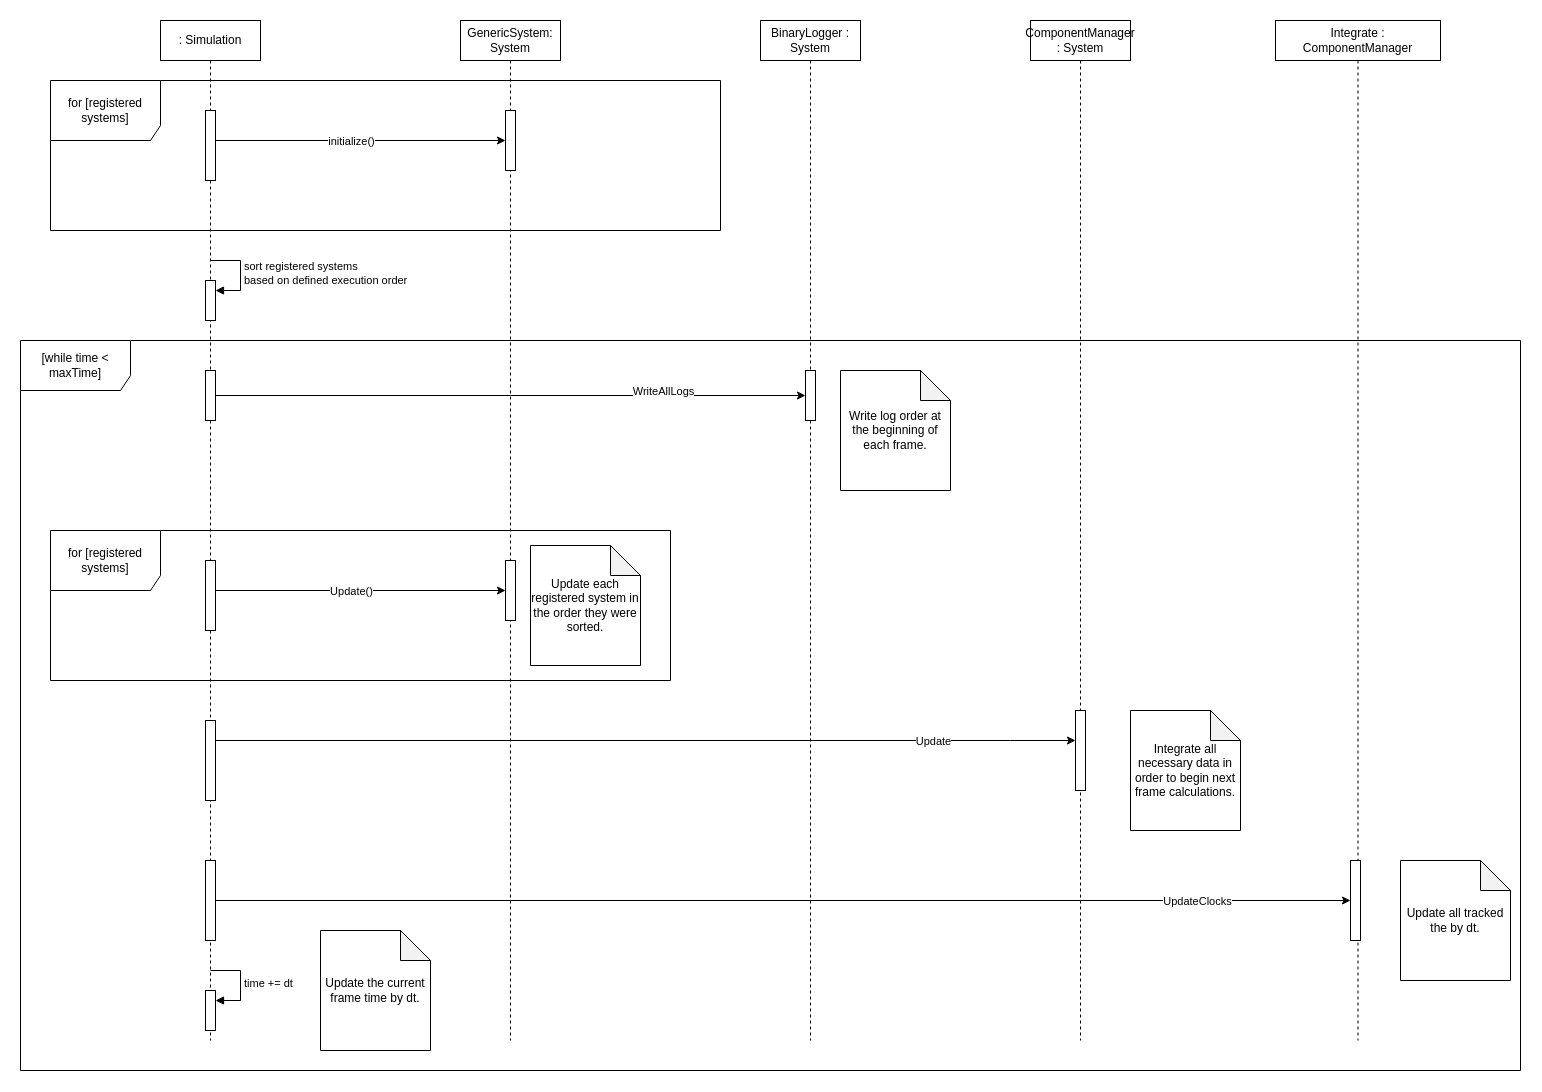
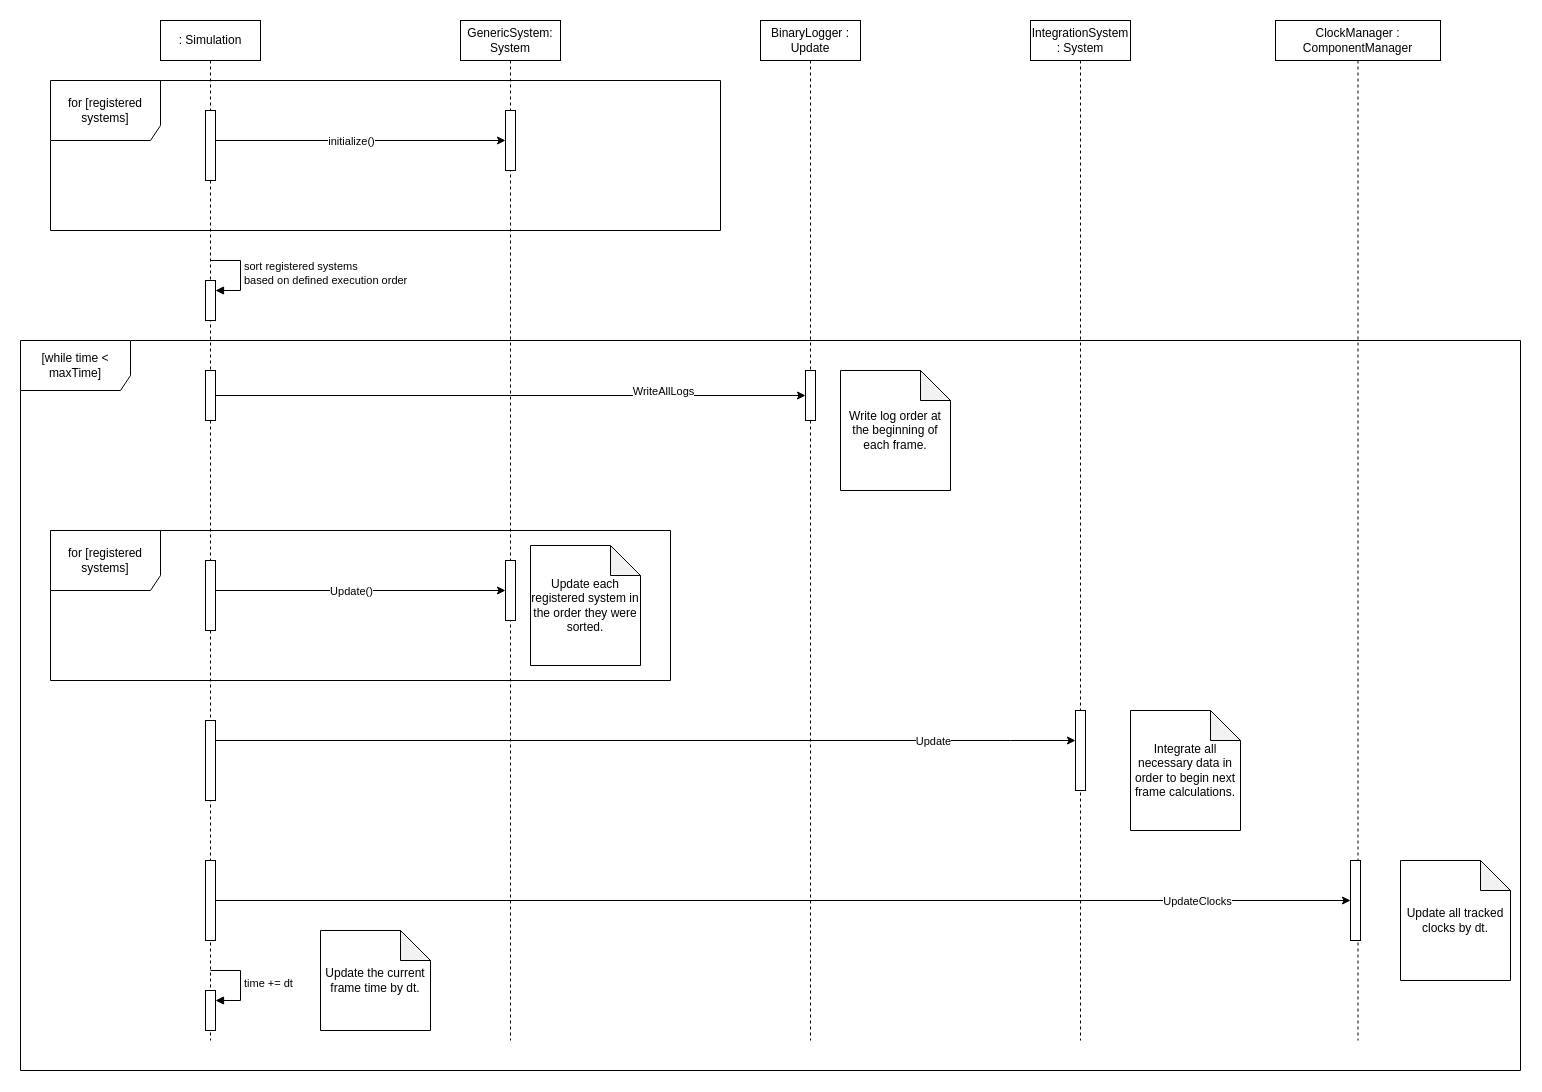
(811, 41) -> (811, 41)
(1081, 41) -> (1081, 41)
(1358, 41) -> (1358, 41)
(1456, 921) -> (1456, 921)
(376, 991) -> (376, 981)
